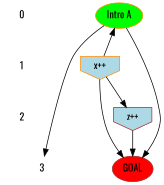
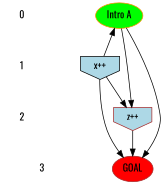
(100, 67) -> (100, 67)
(63, 81) -> (127, 64)
